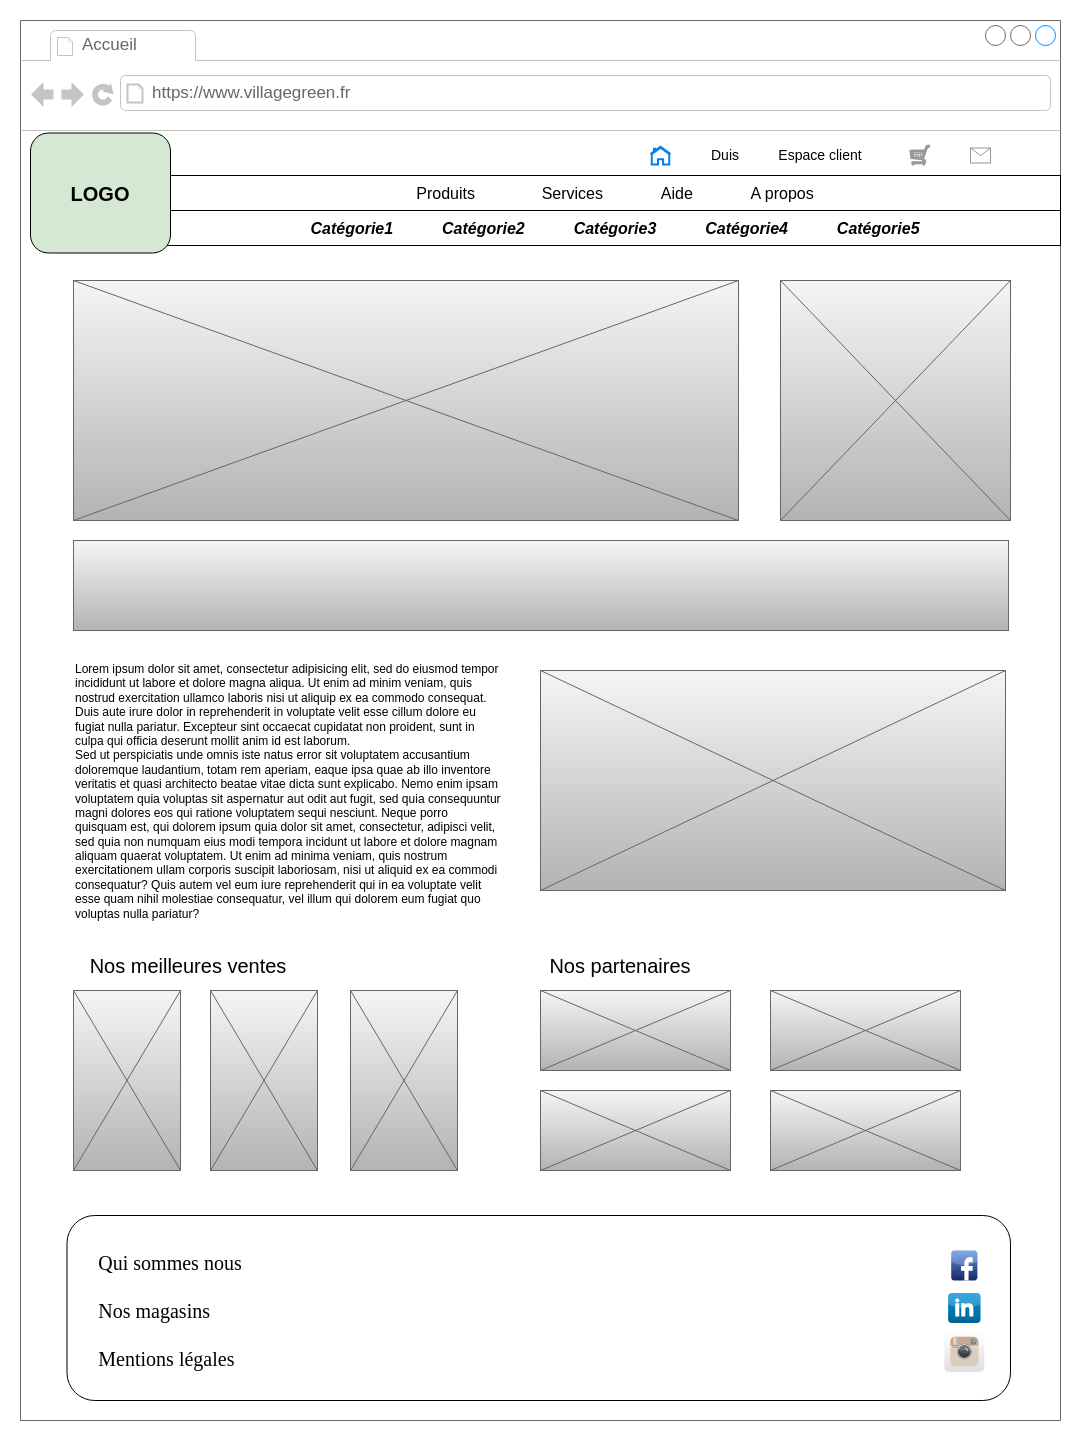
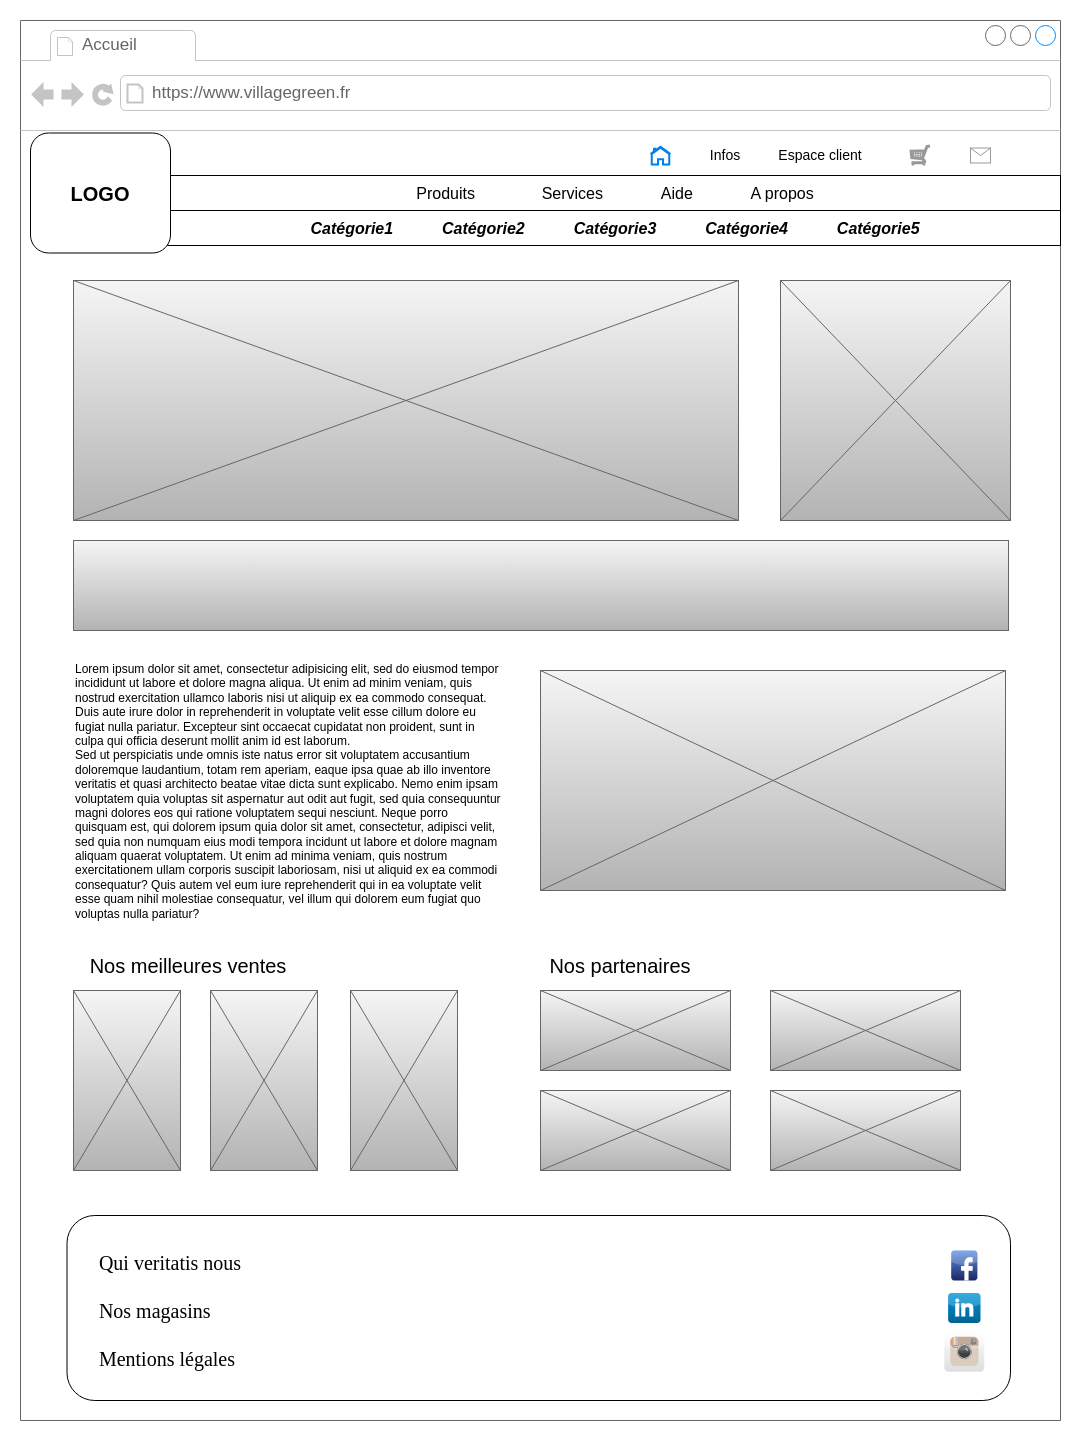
(726, 156) -> (726, 156)
(101, 193) -> (101, 193)
(171, 1311) -> (171, 1311)
